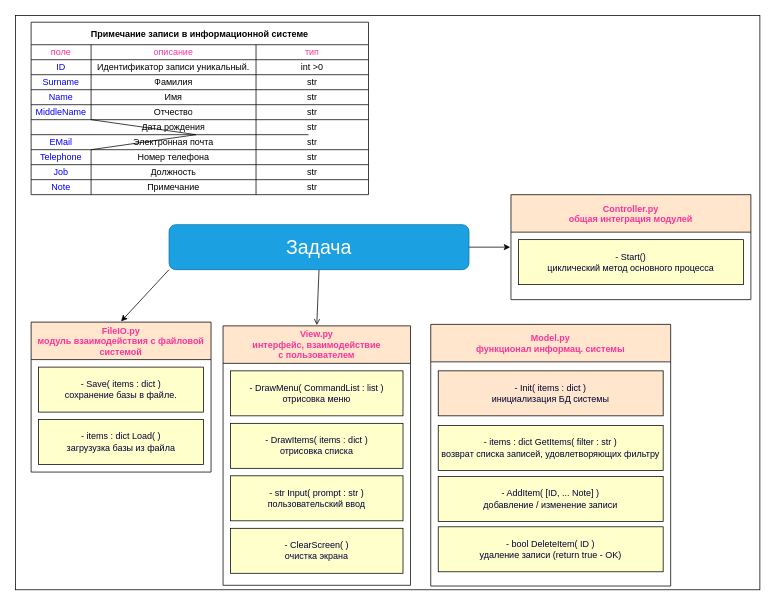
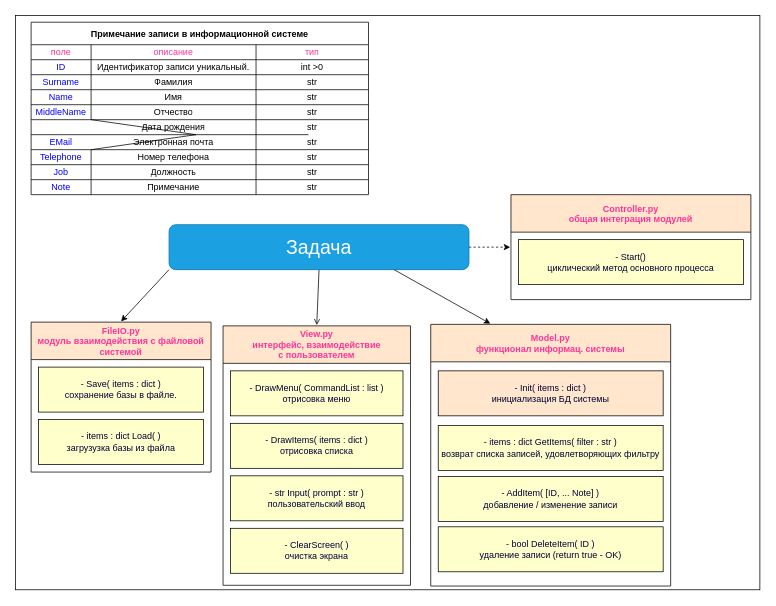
(487, 247) -> (487, 247)
none -> (440, 295)
